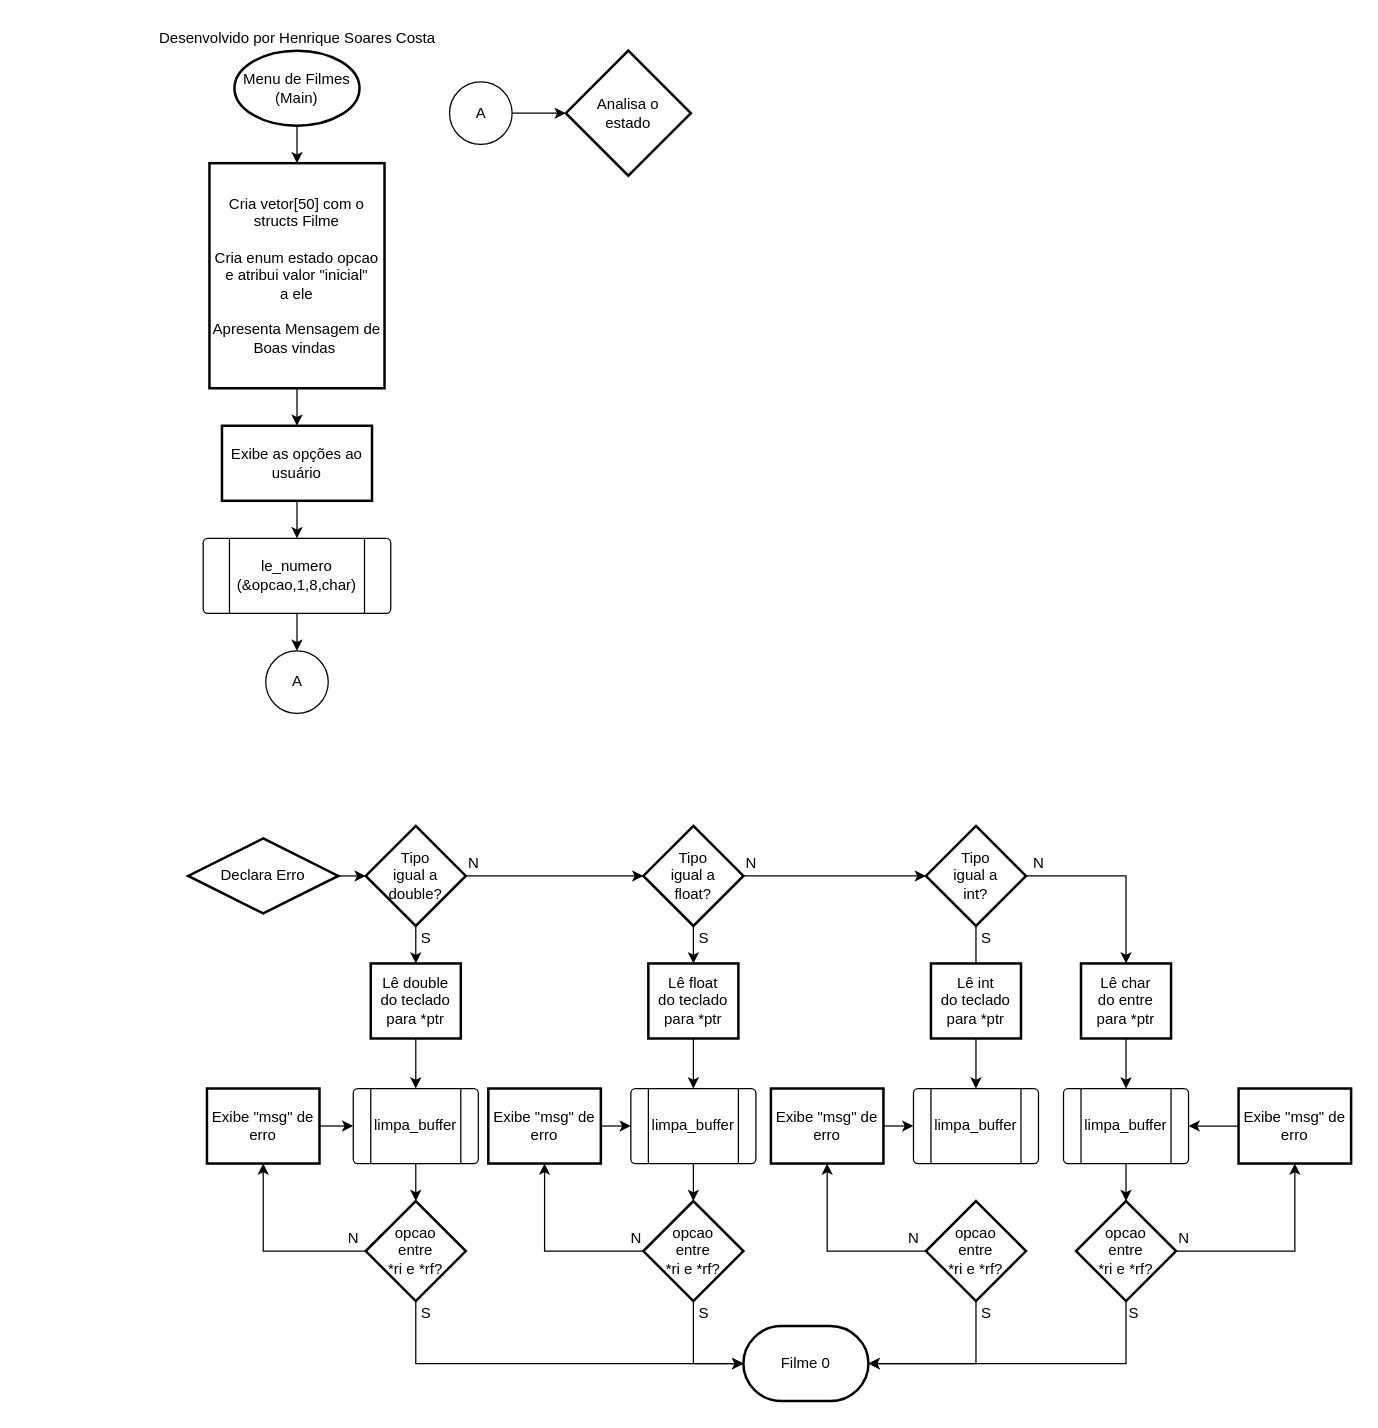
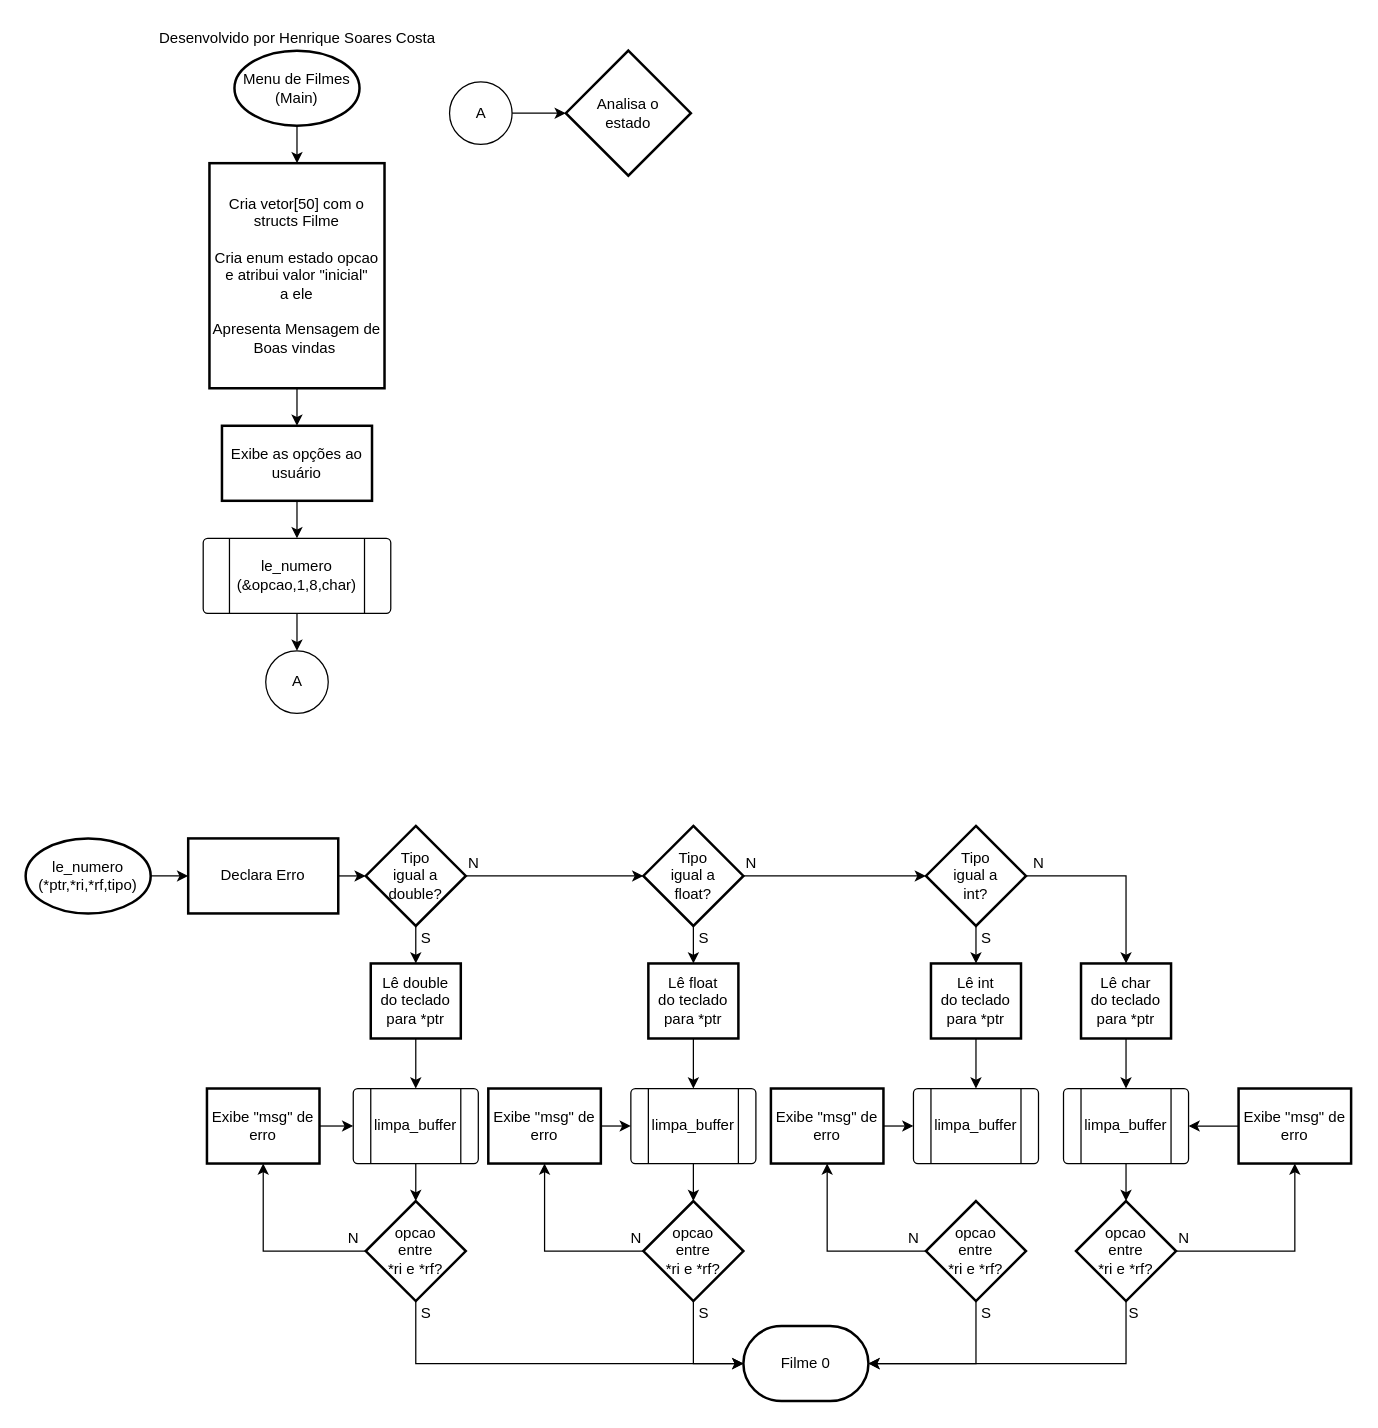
none -> (88, 876)
none -> (174, 876)
(263, 876) -> (263, 876)
(976, 956) -> (976, 953)
(1126, 1001) -> (1126, 1001)
